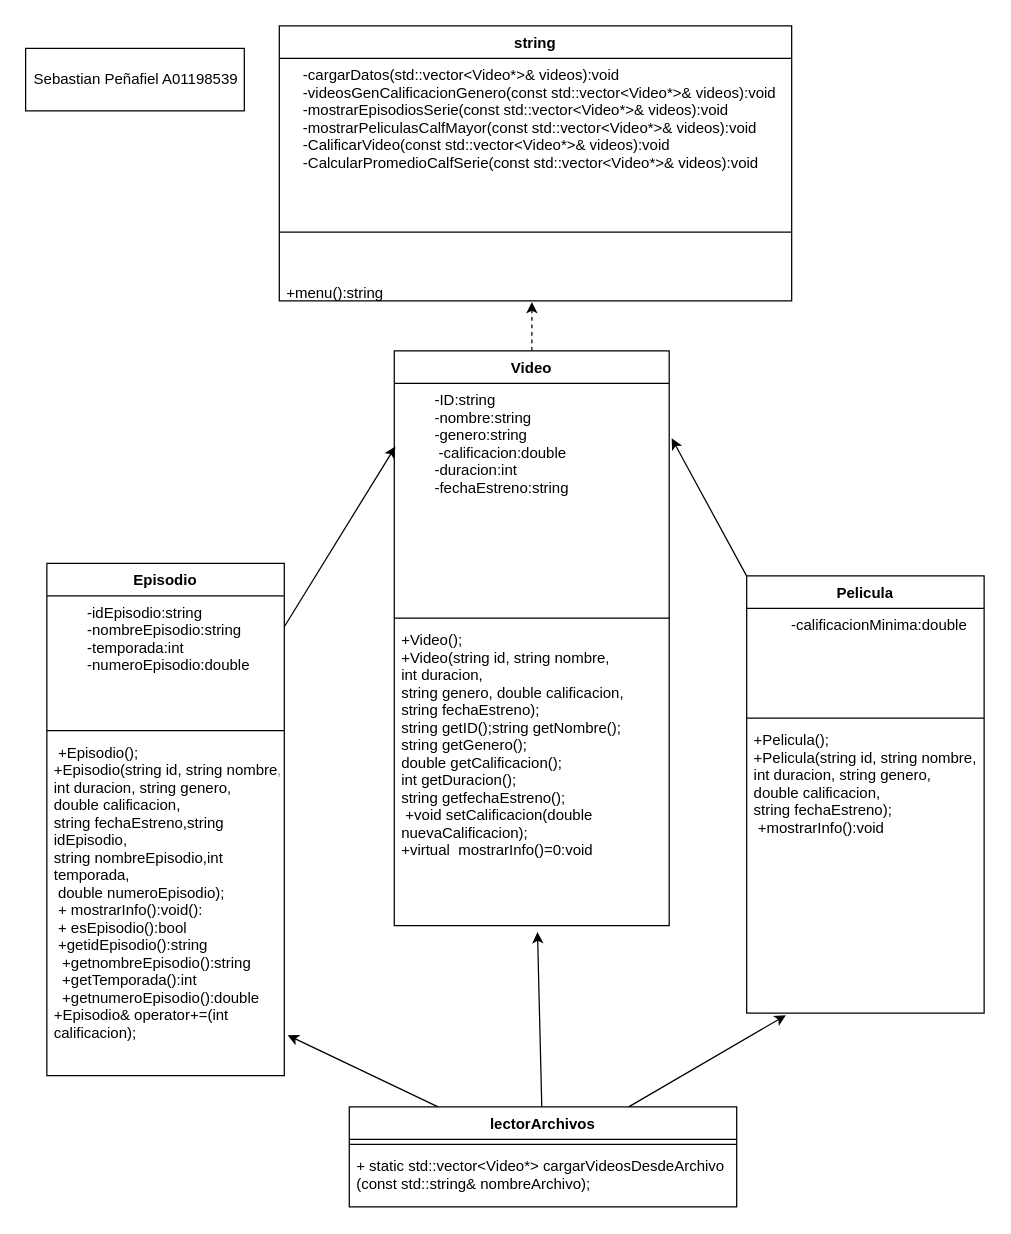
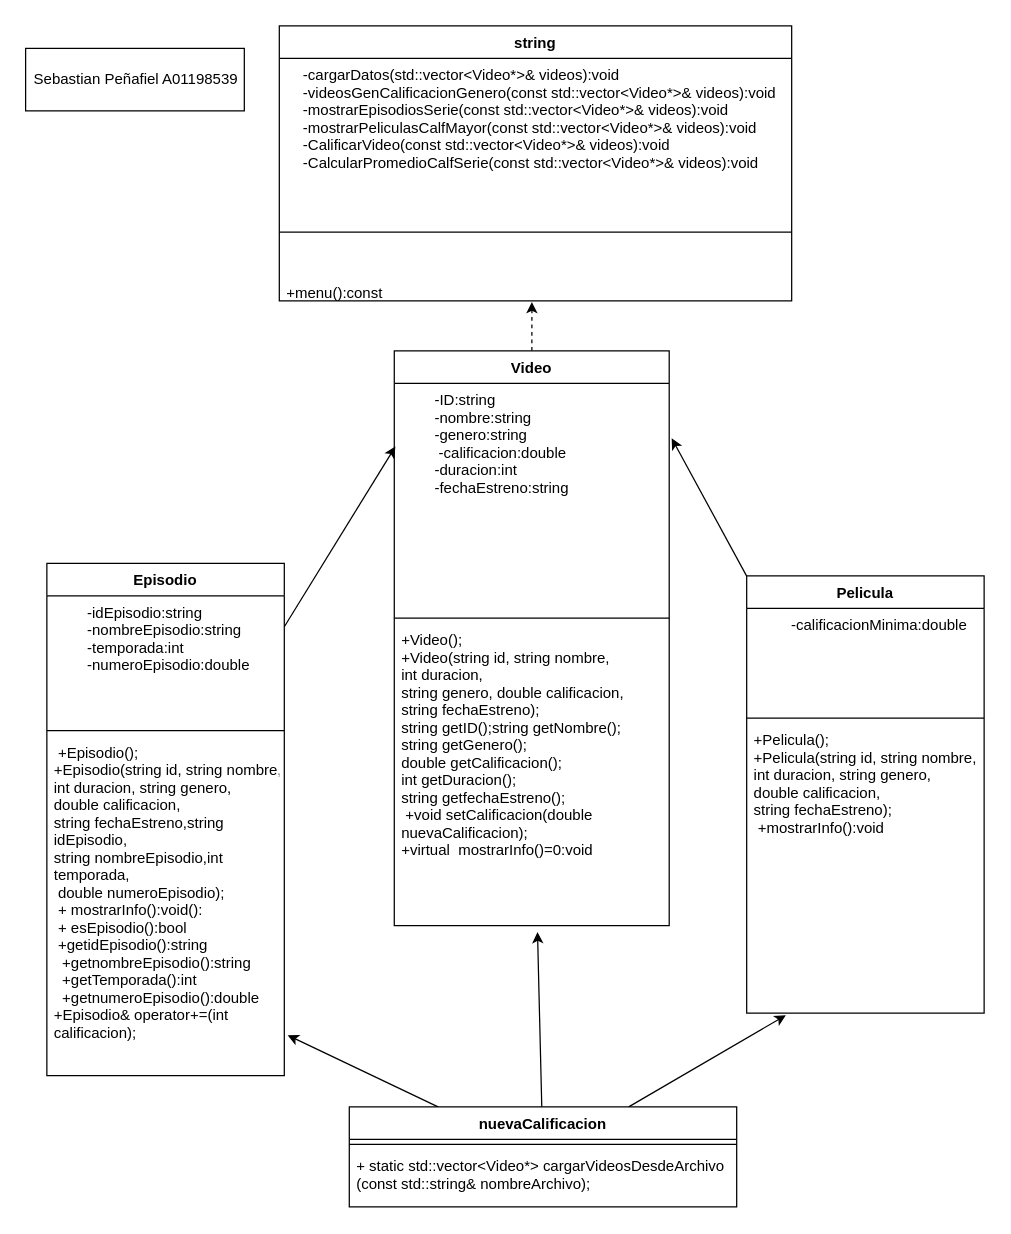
(341, 293) -> (339, 293)
(543, 1124) -> (543, 1124)
